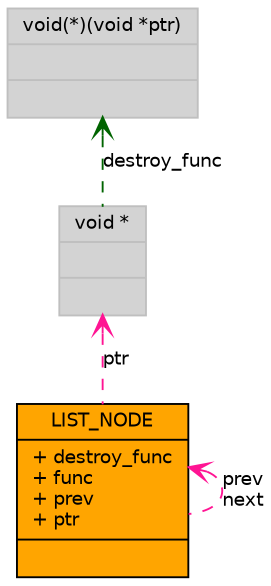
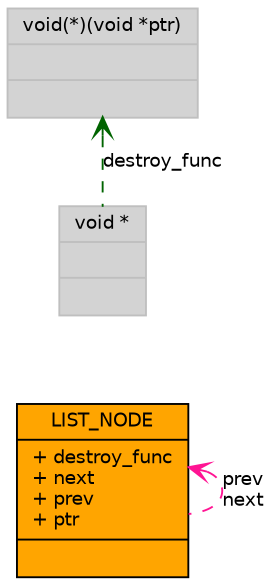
(103, 369) -> none
(63, 478) -> (64, 478)
